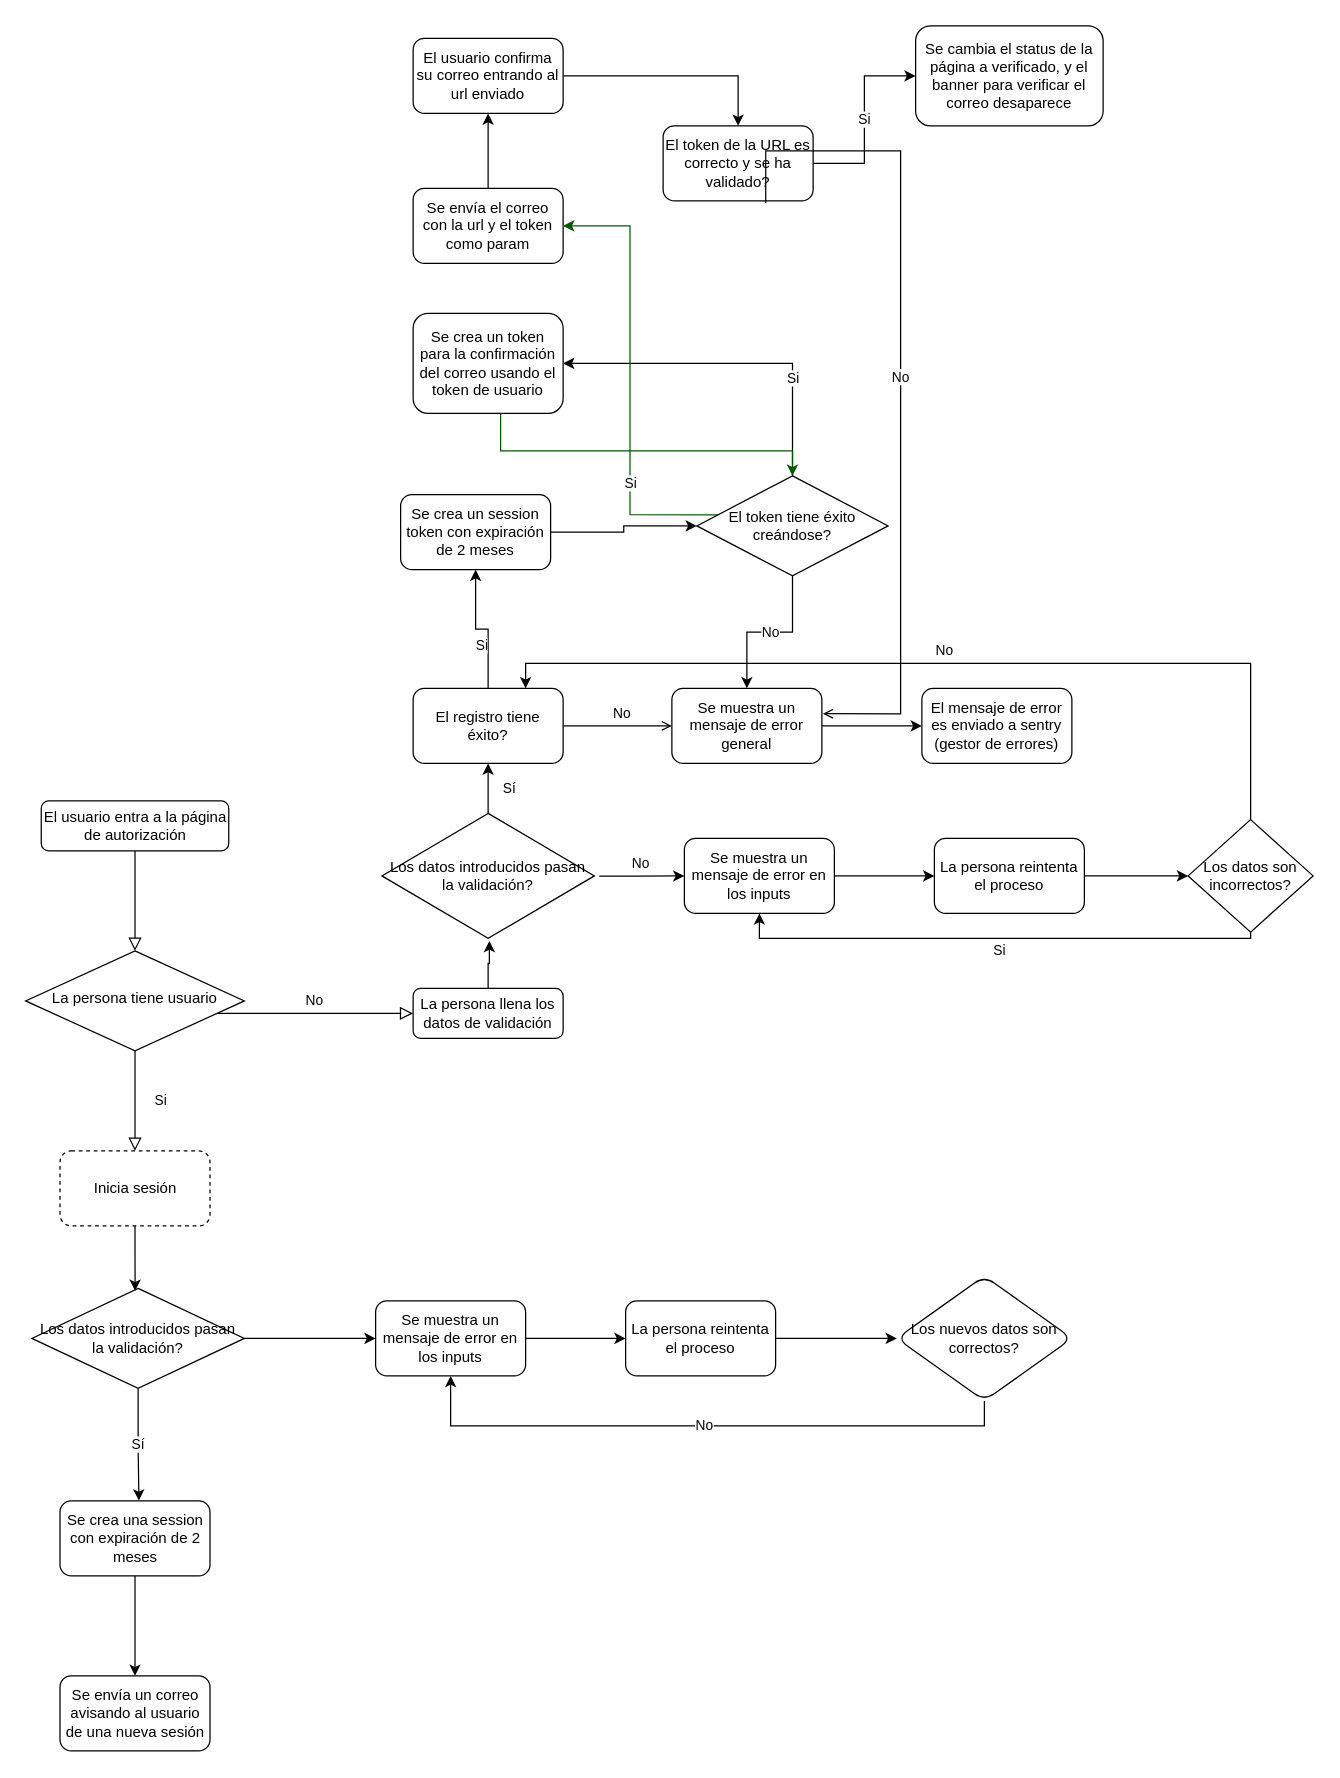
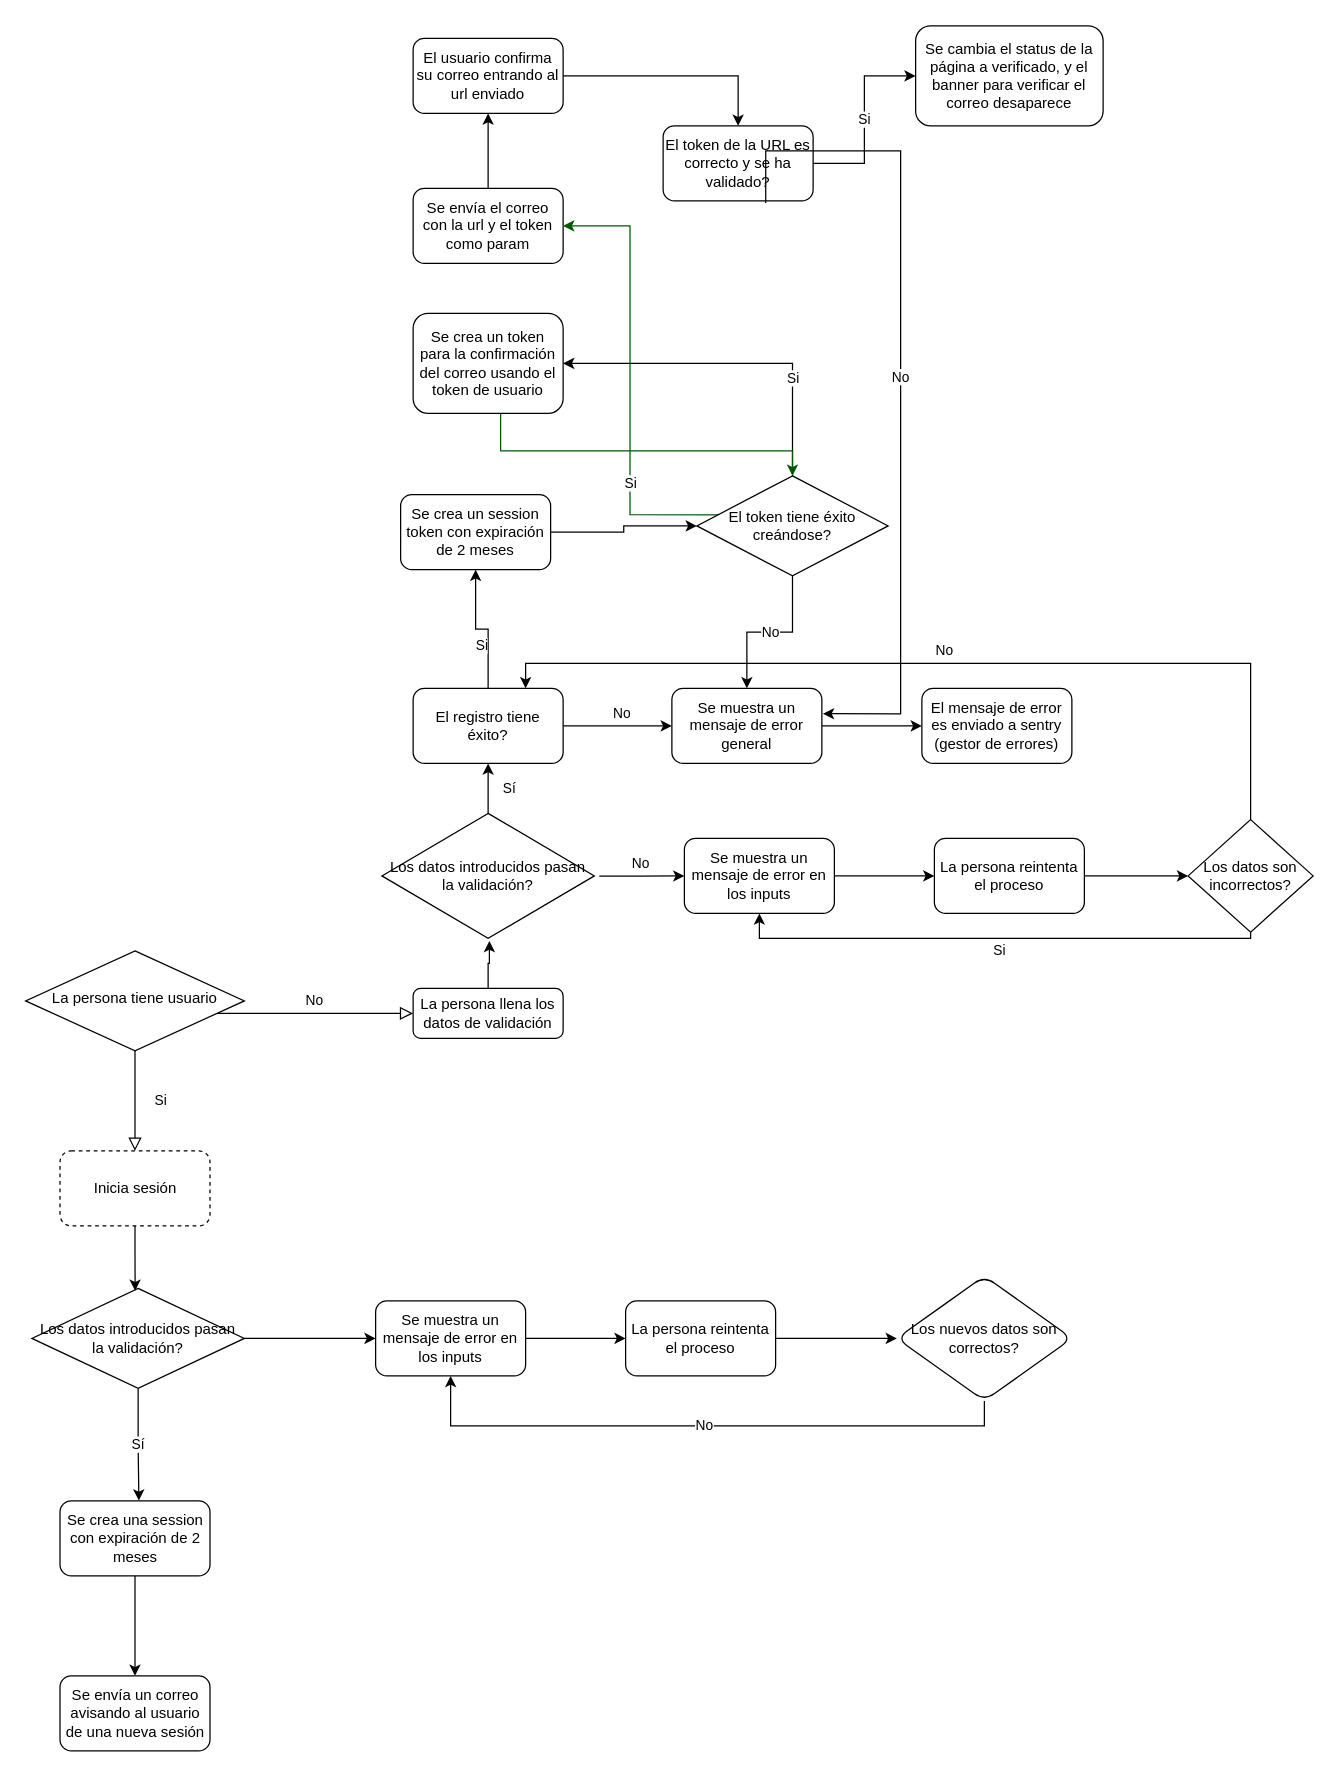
(830, 713) -> (833, 713)
(663, 726) -> (662, 726)
(135, 826) -> none
(135, 894) -> none
